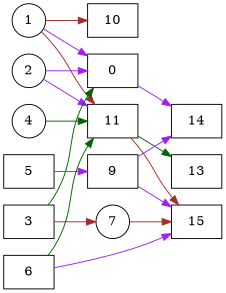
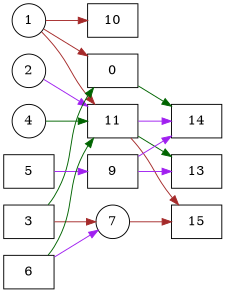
(62, 40) -> (62, 40)
(62, 71) -> none
(151, 94) -> (151, 94)
none -> (150, 121)
(151, 194) -> (148, 171)
(109, 255) -> (72, 246)
